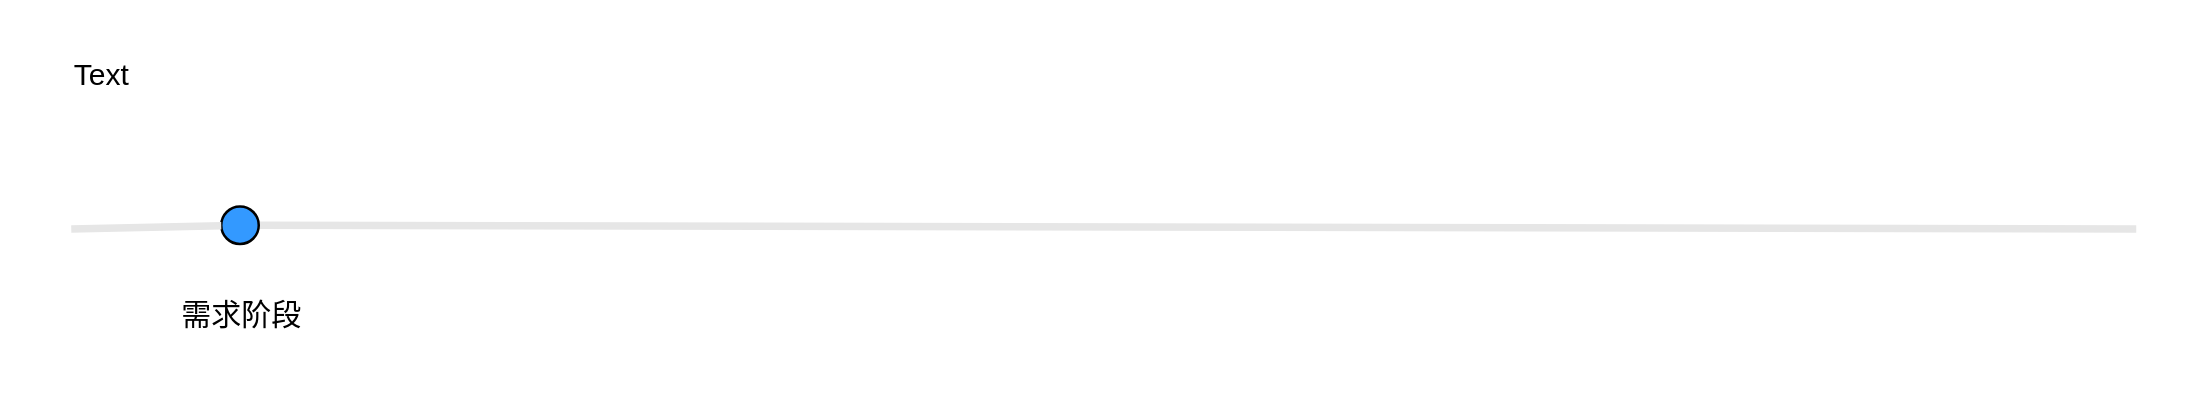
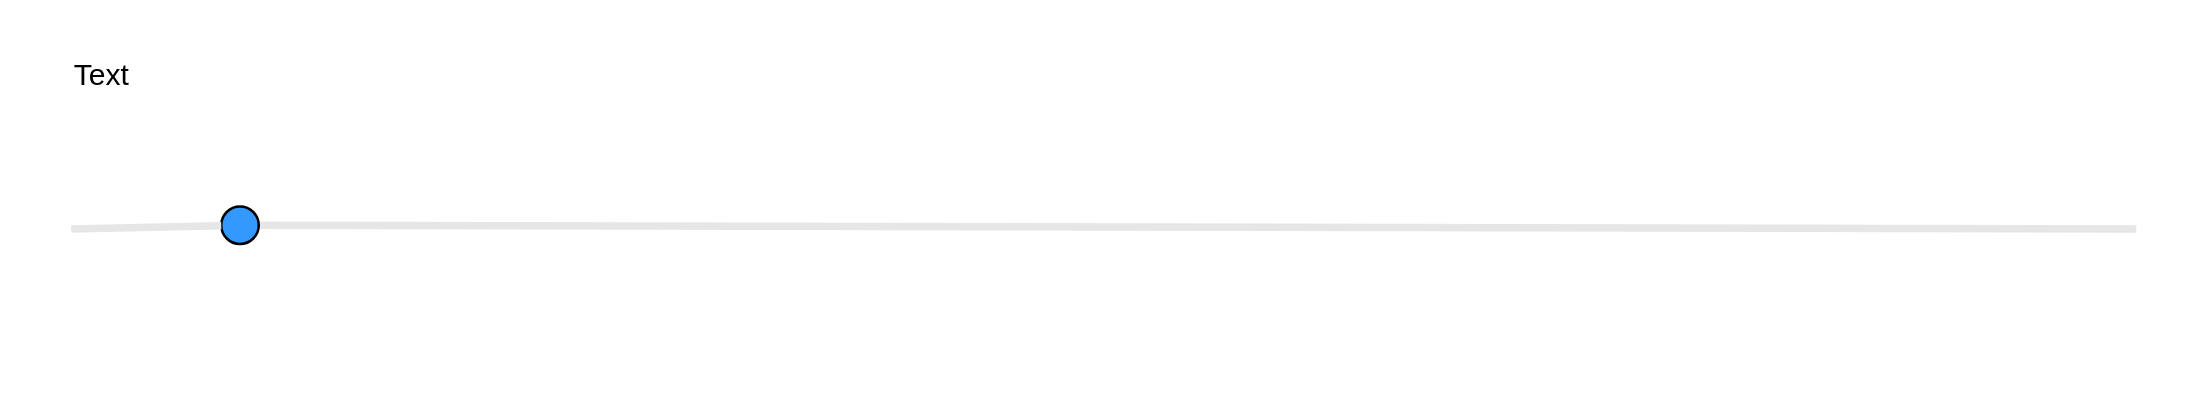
(240, 316) -> none
